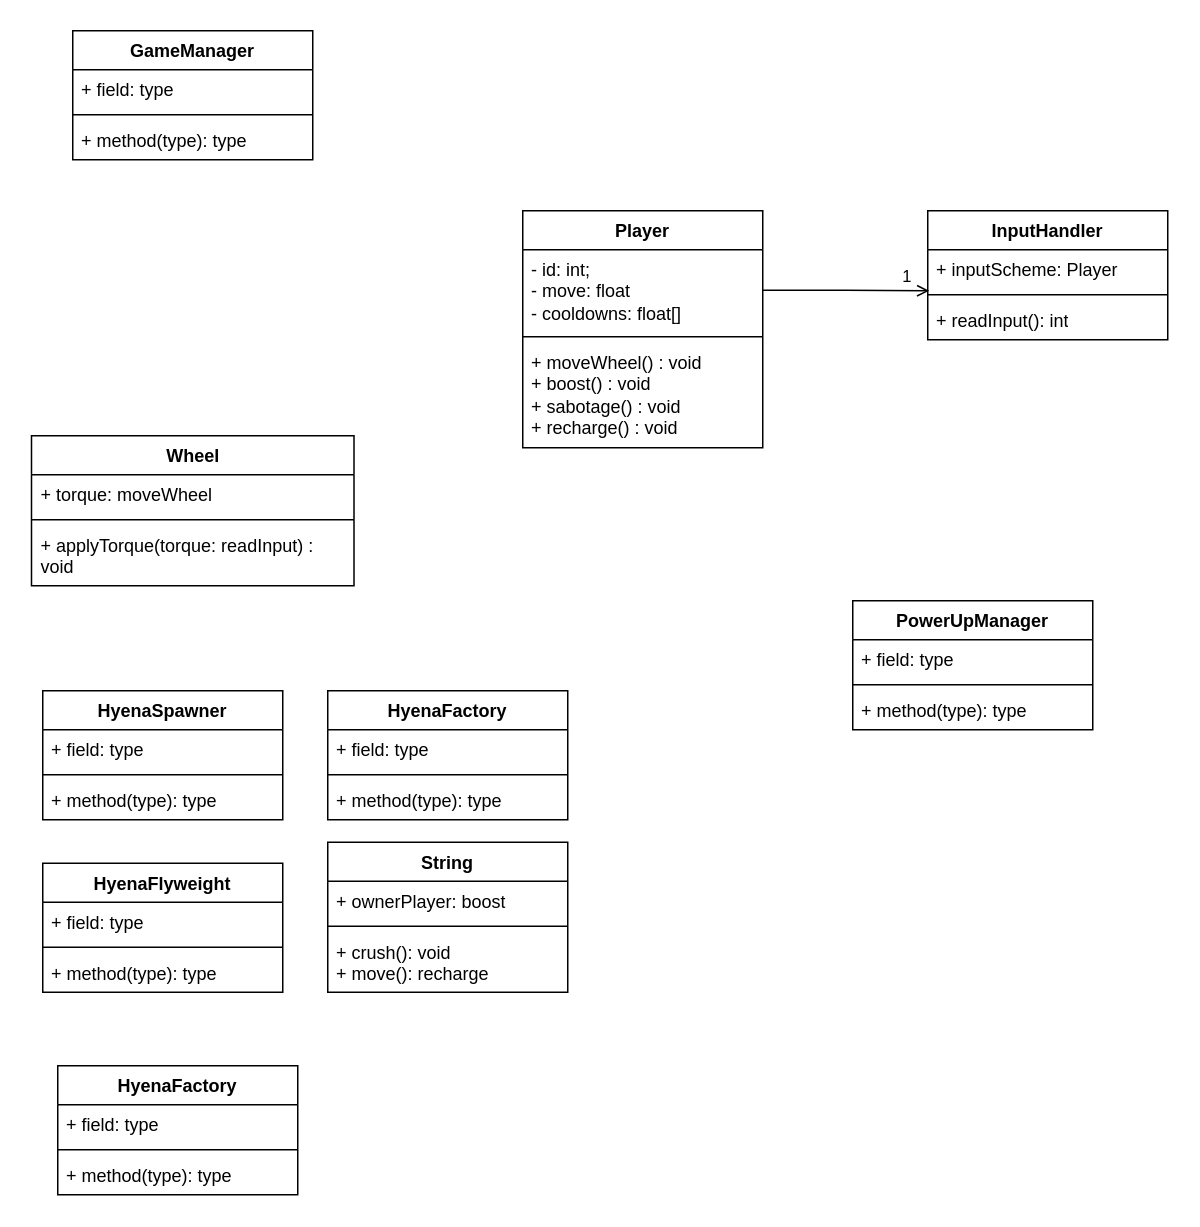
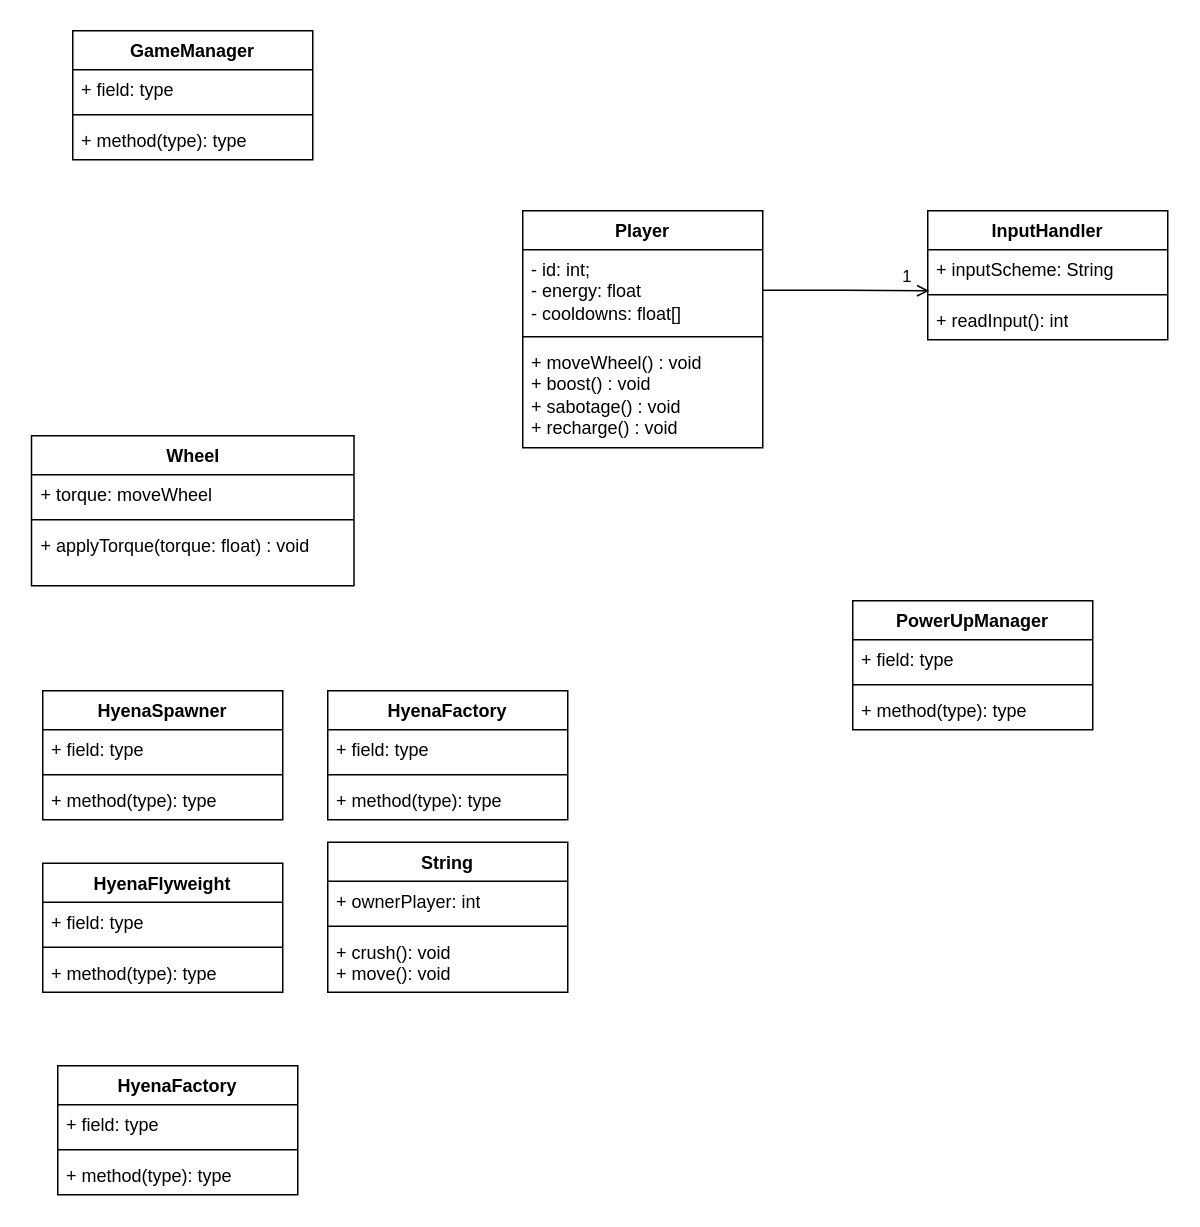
(1031, 271) -> (1031, 271)
(621, 293) -> (621, 293)
(195, 558) -> (195, 558)
(428, 903) -> (416, 903)
(420, 964) -> (403, 964)
